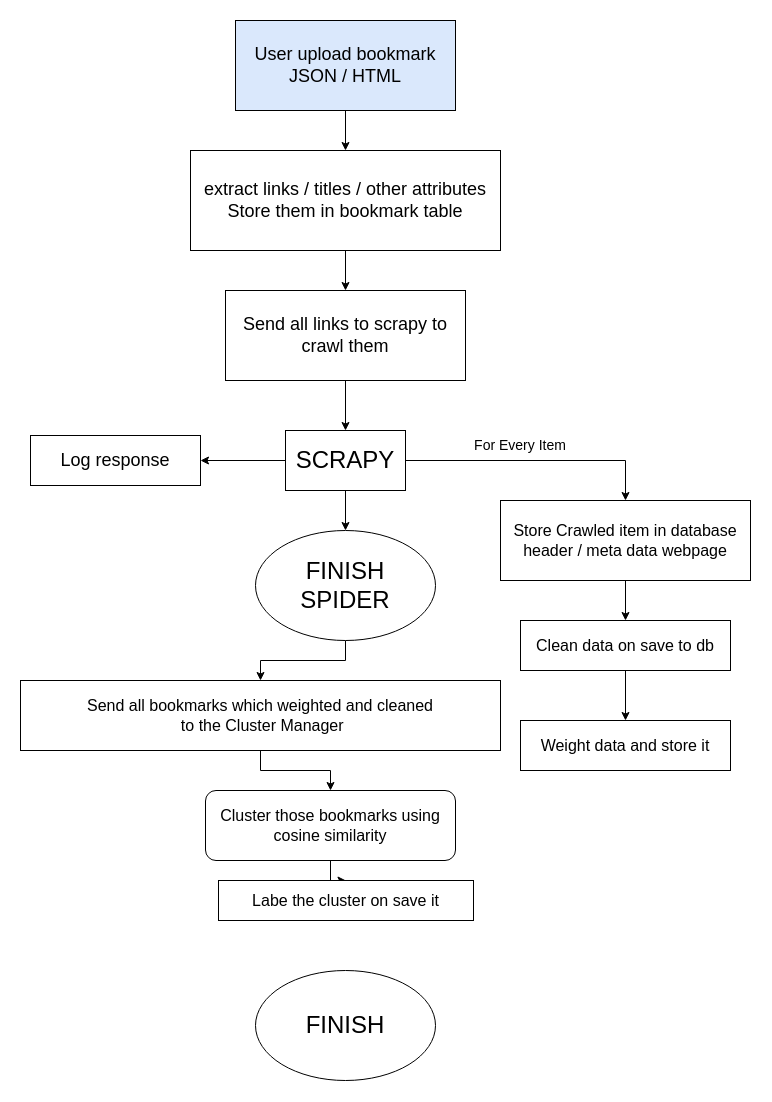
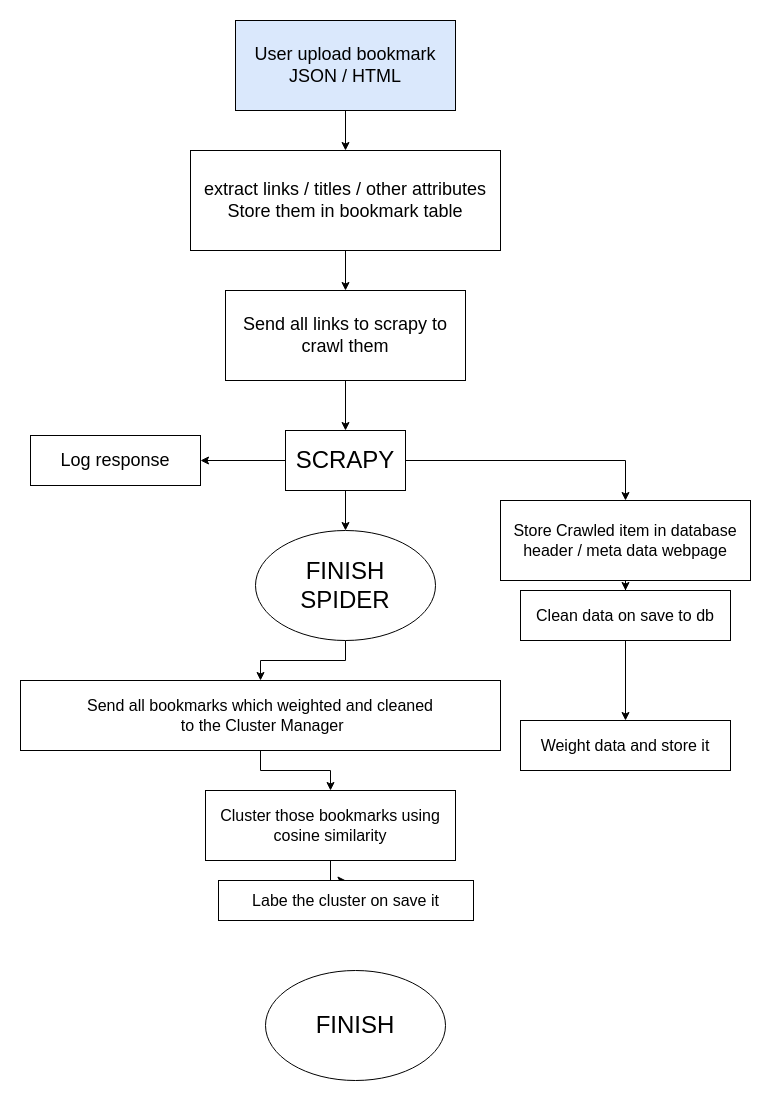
(521, 446) -> none
(626, 646) -> (626, 616)
(331, 826) -> (331, 826)
(346, 1026) -> (356, 1026)
